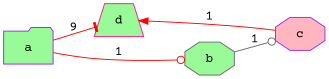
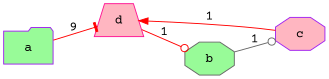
(119, 20) -> (119, 20)
(115, 60) -> (161, 38)
